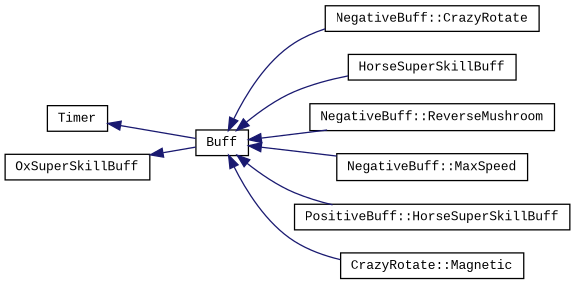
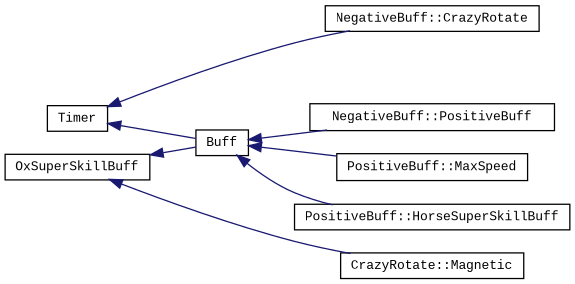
(270, 64) -> (233, 61)
(432, 67) -> none
(432, 117) -> (432, 117)
(432, 167) -> (432, 167)
(276, 227) -> (234, 224)
